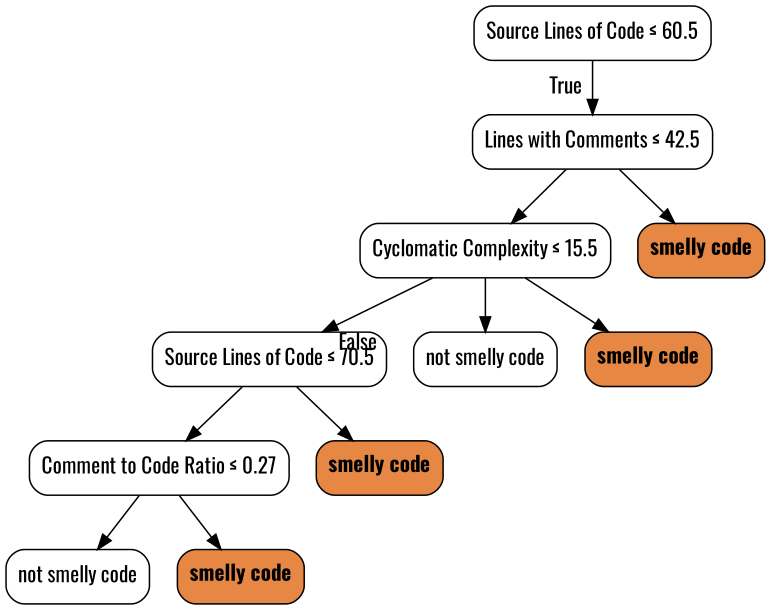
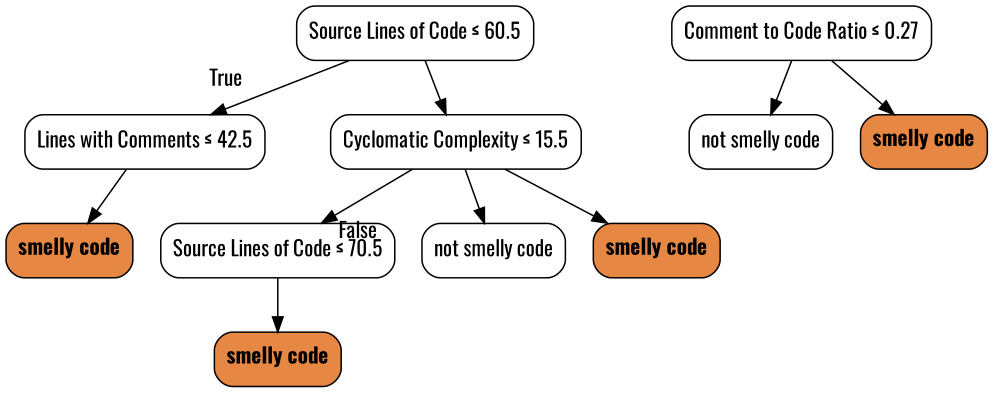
(544, 191) -> (433, 81)
(220, 409) -> none
